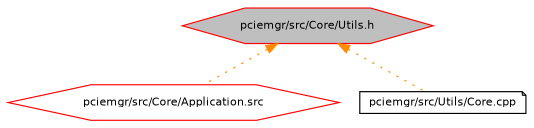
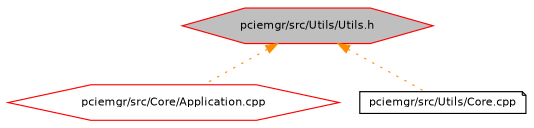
(308, 26) -> (308, 26)
(174, 103) -> (174, 103)
